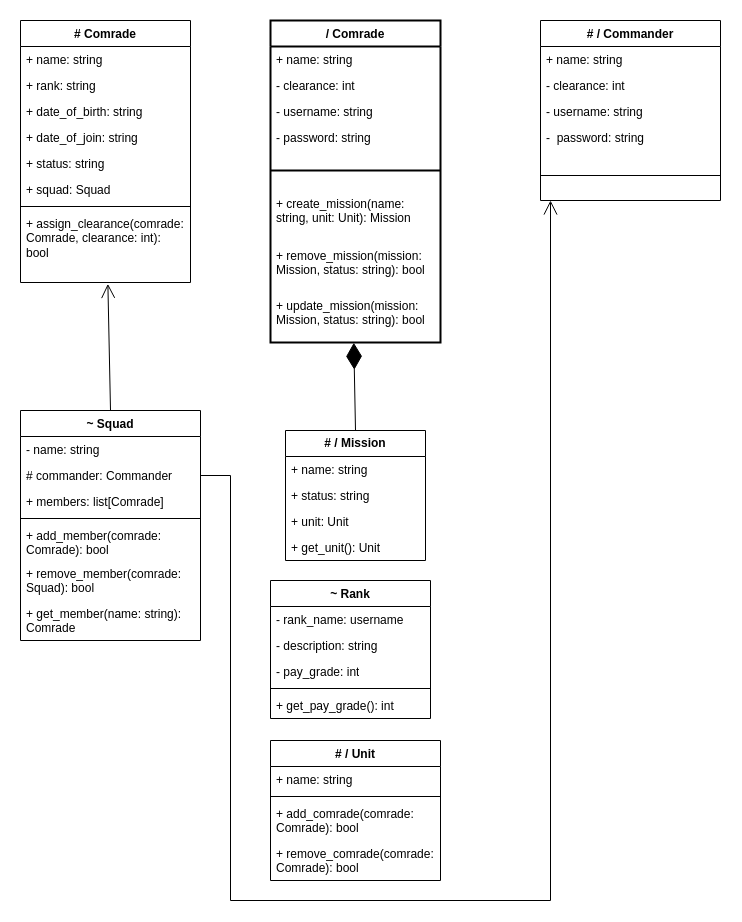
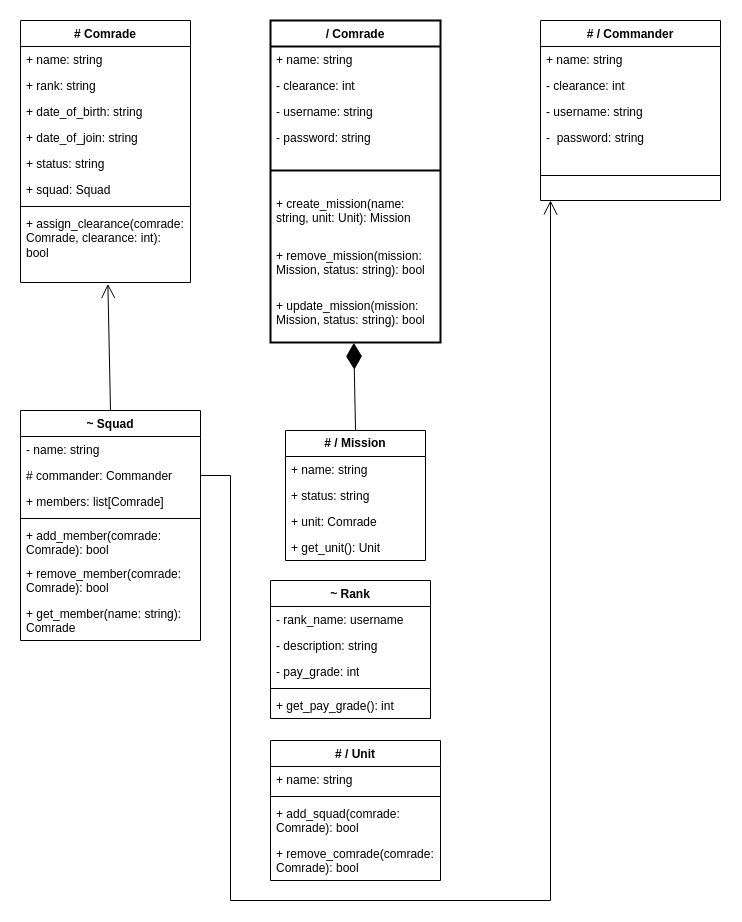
(324, 523) -> (336, 523)
(112, 582) -> (112, 582)
(357, 822) -> (357, 822)
